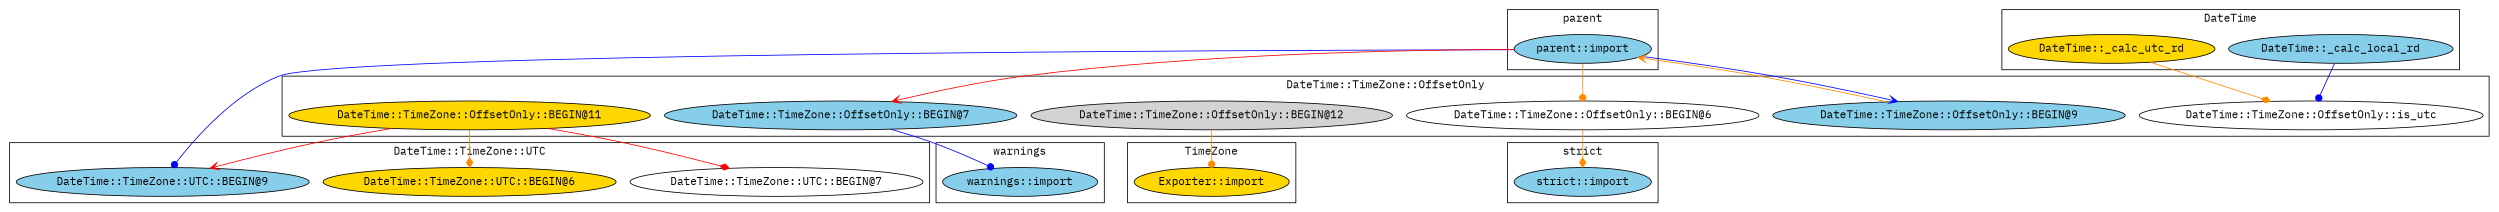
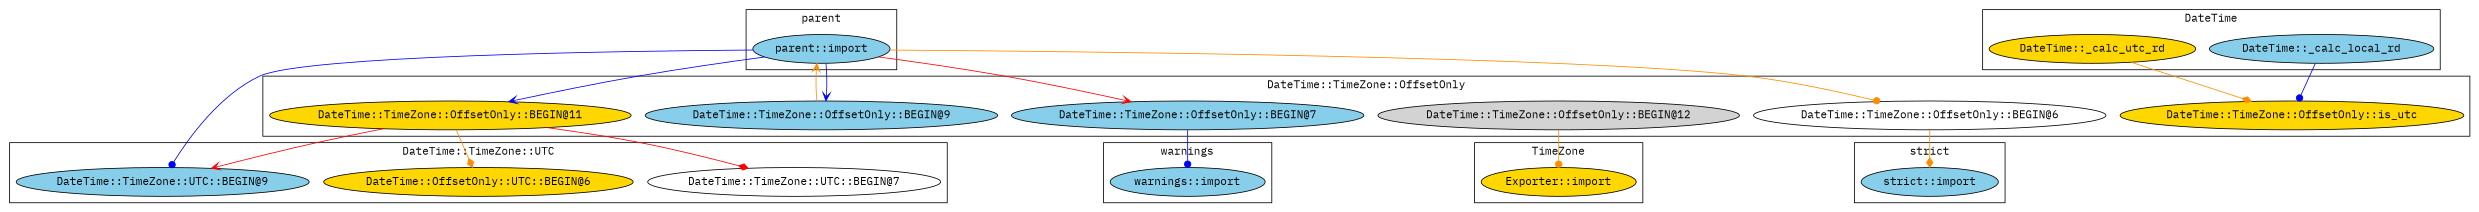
none -> (671, 71)
(2311, 115) -> (2292, 115)
(470, 182) -> (478, 182)
